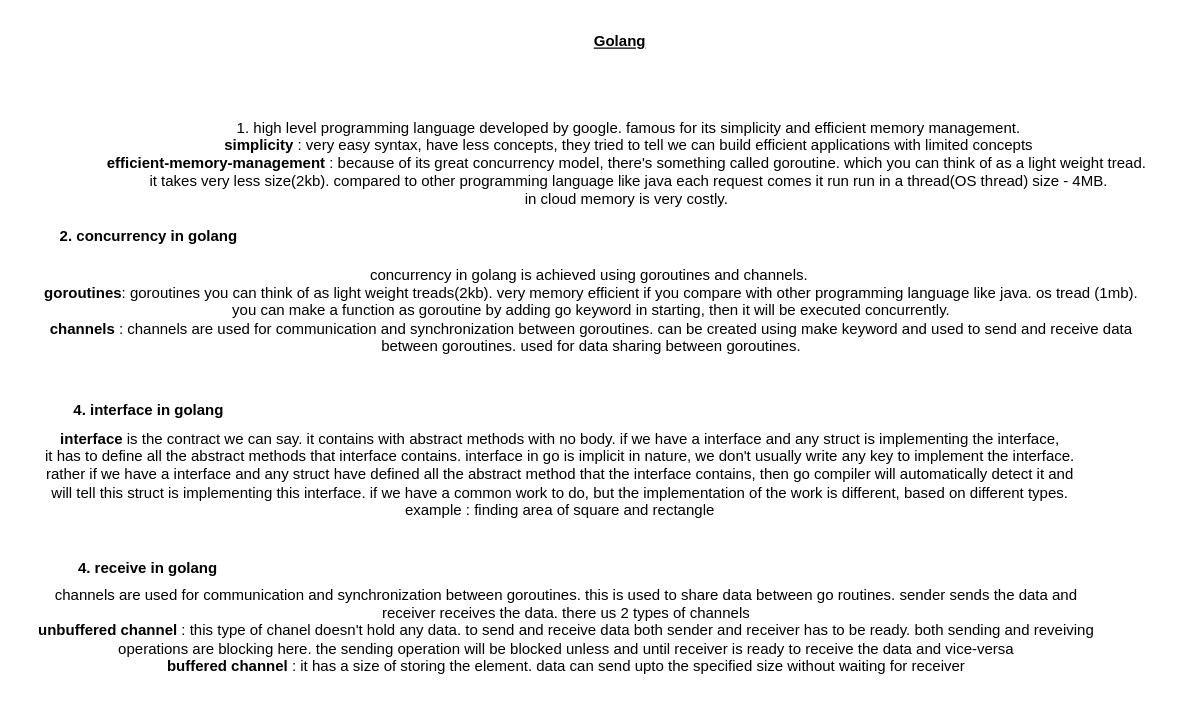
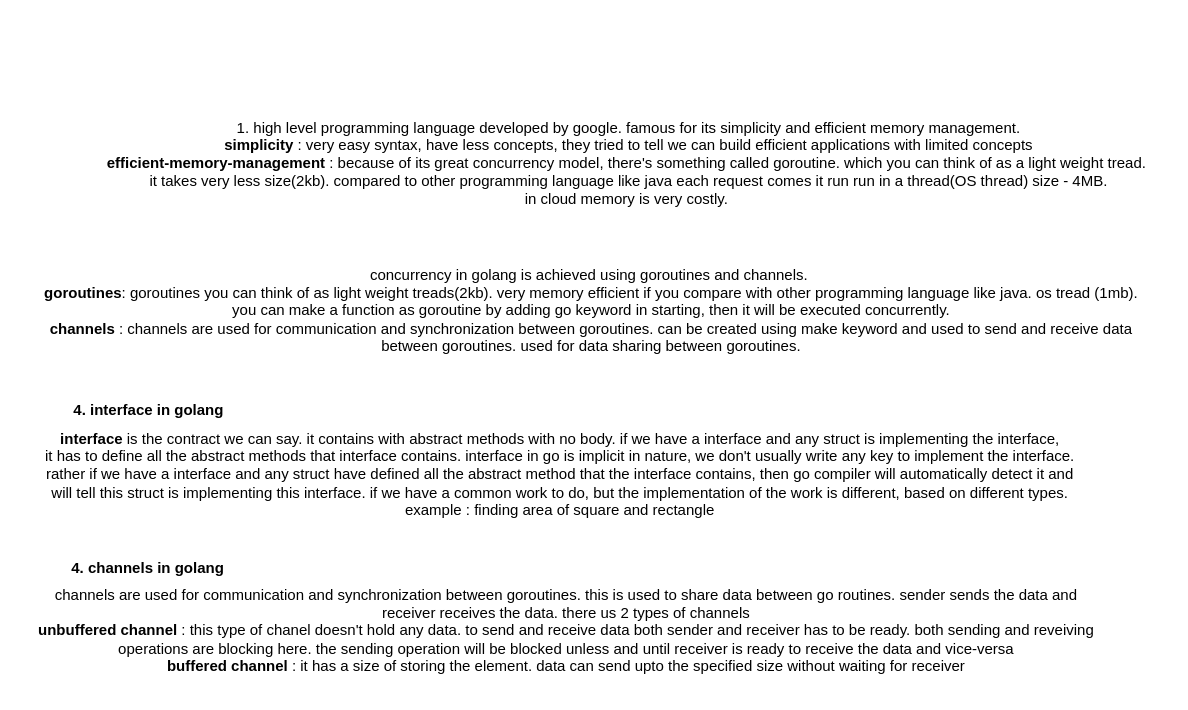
(619, 42) -> none
(148, 237) -> none
(150, 568) -> (150, 568)
